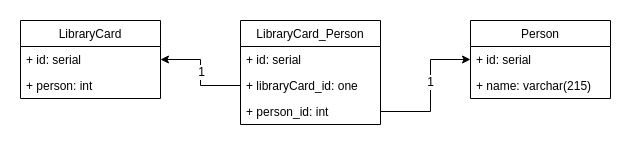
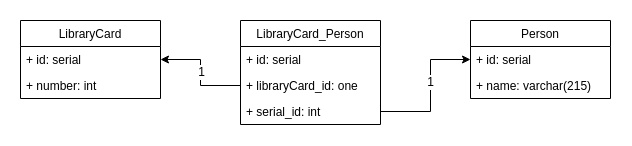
(63, 86) -> (63, 86)
(292, 112) -> (289, 112)
